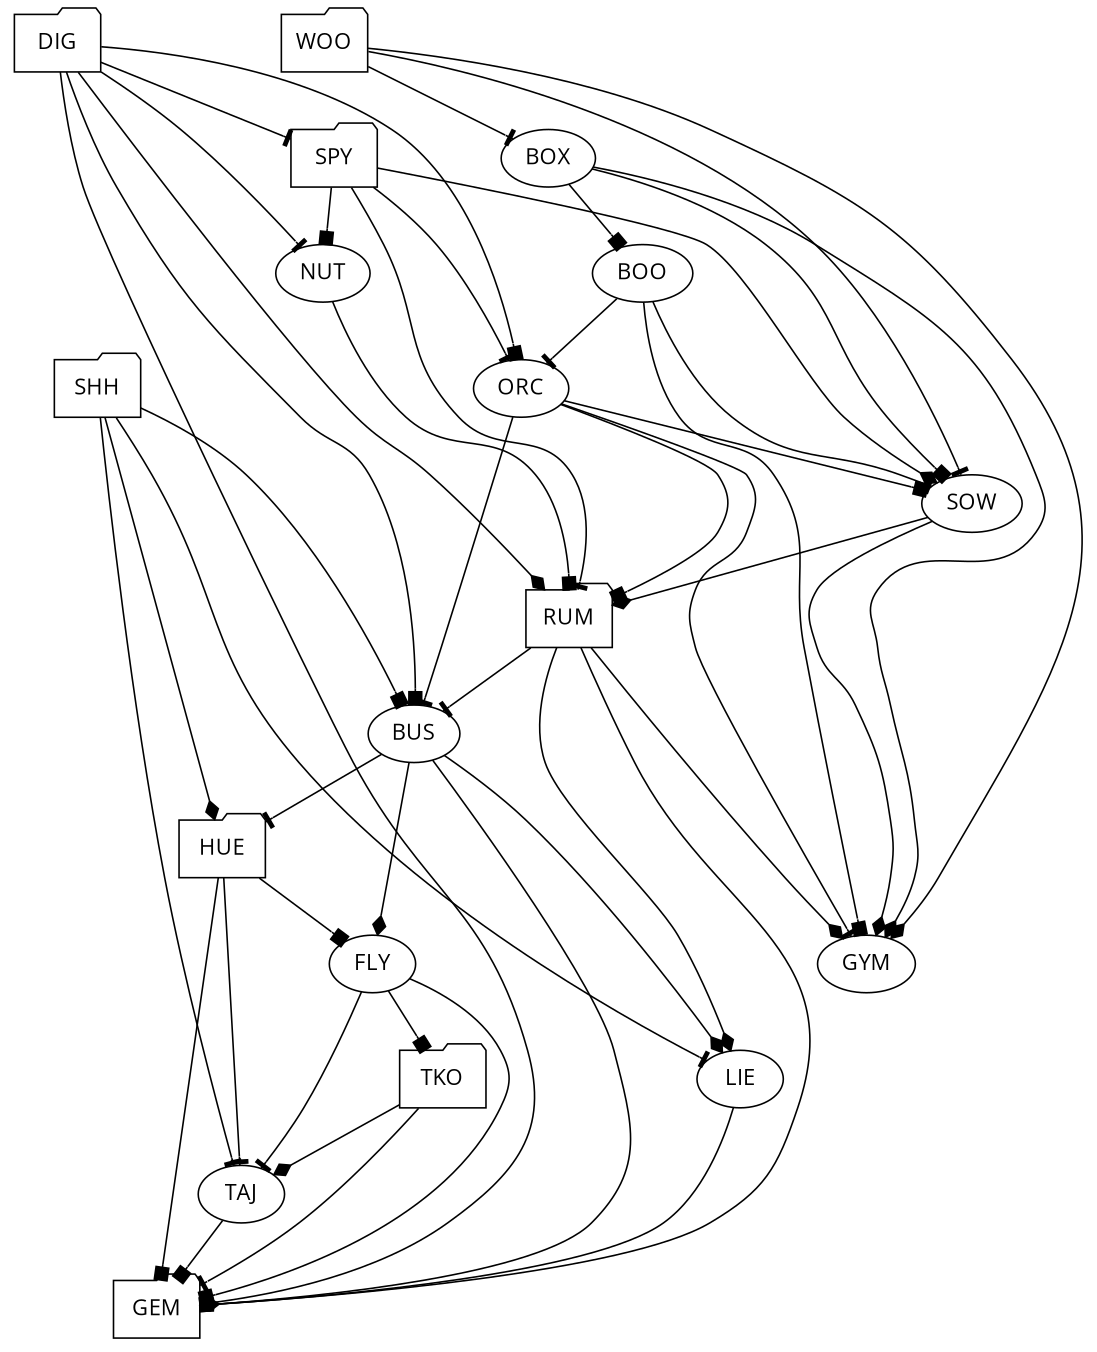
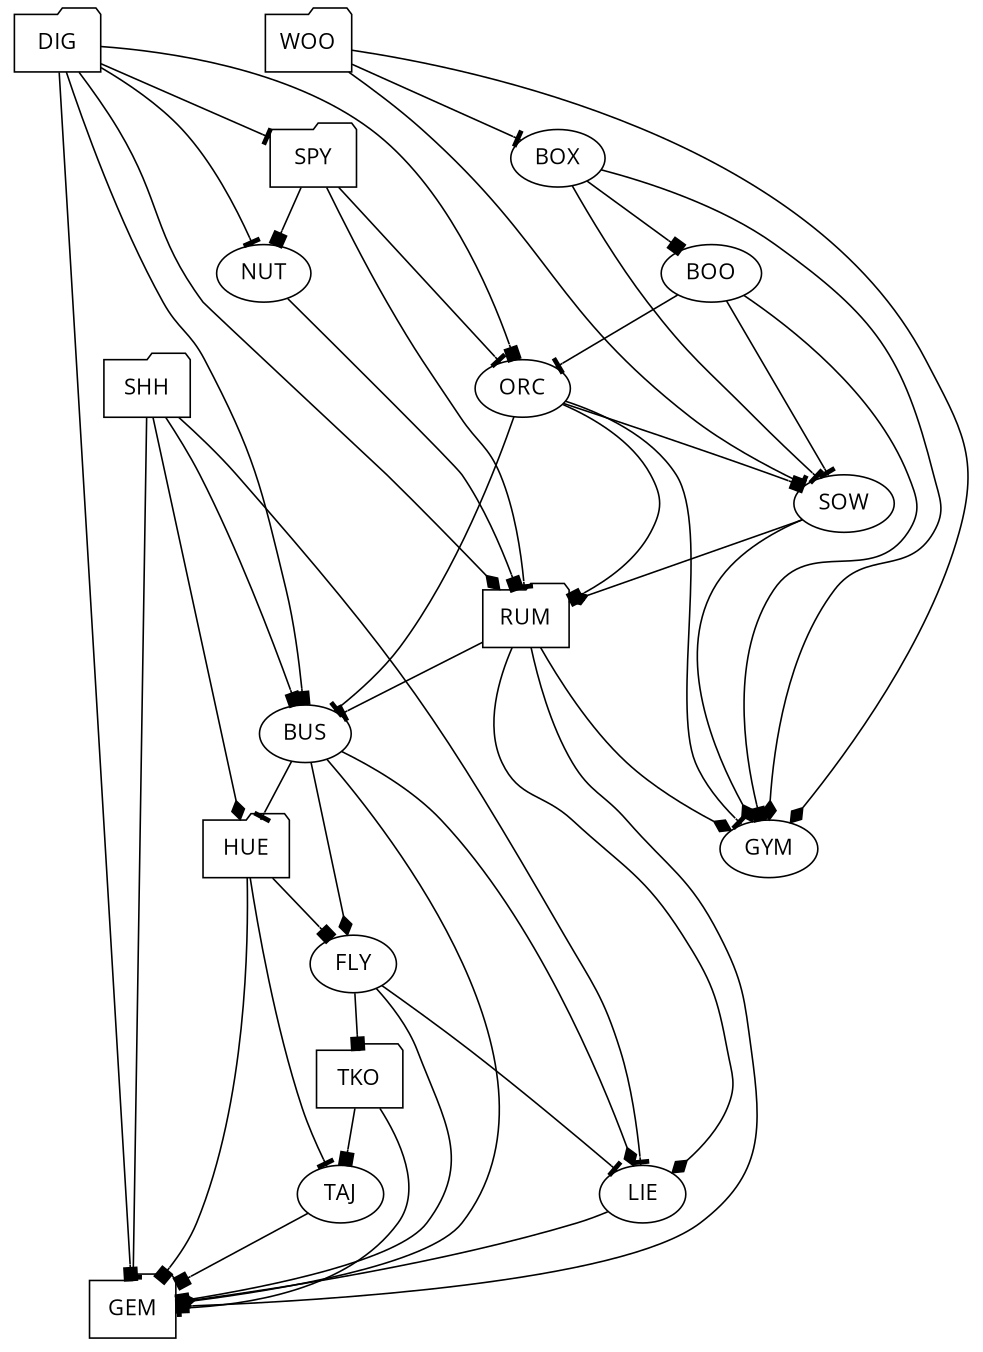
(696, 240) -> none
(799, 276) -> (679, 341)
(149, 791) -> (140, 845)
(319, 1080) -> (510, 1082)
(345, 1135) -> (351, 1129)
